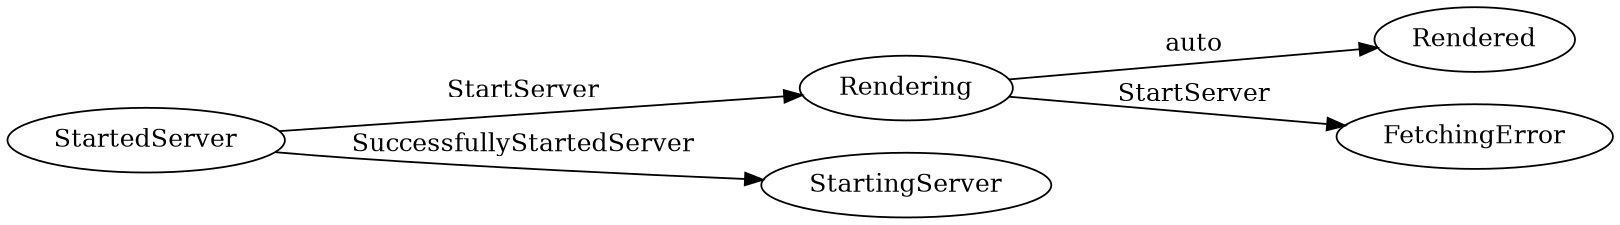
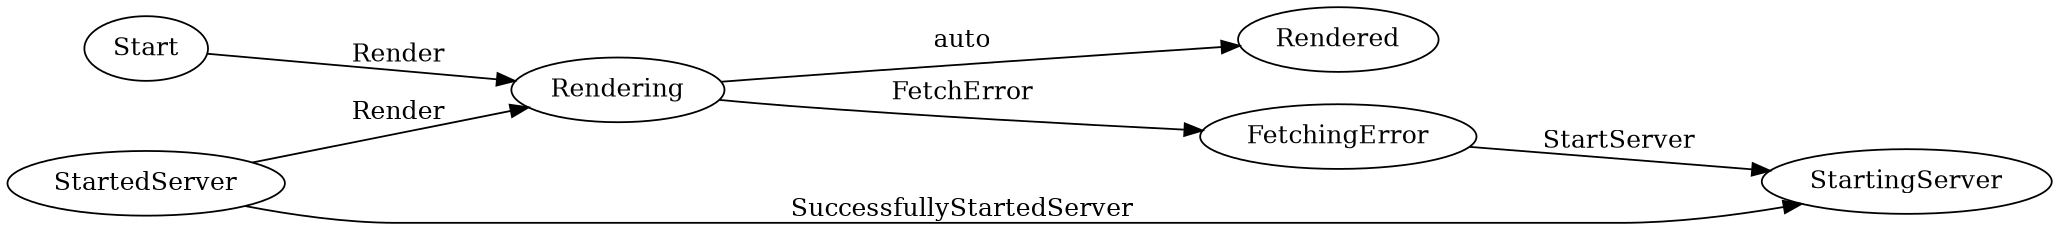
none -> (146, 49)
(523, 91) -> (398, 112)
(1194, 94) -> (962, 93)
none -> (1611, 158)
